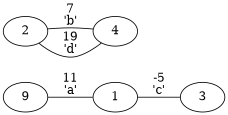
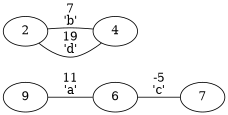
(115, 97) -> (115, 97)
(203, 97) -> (203, 97)
